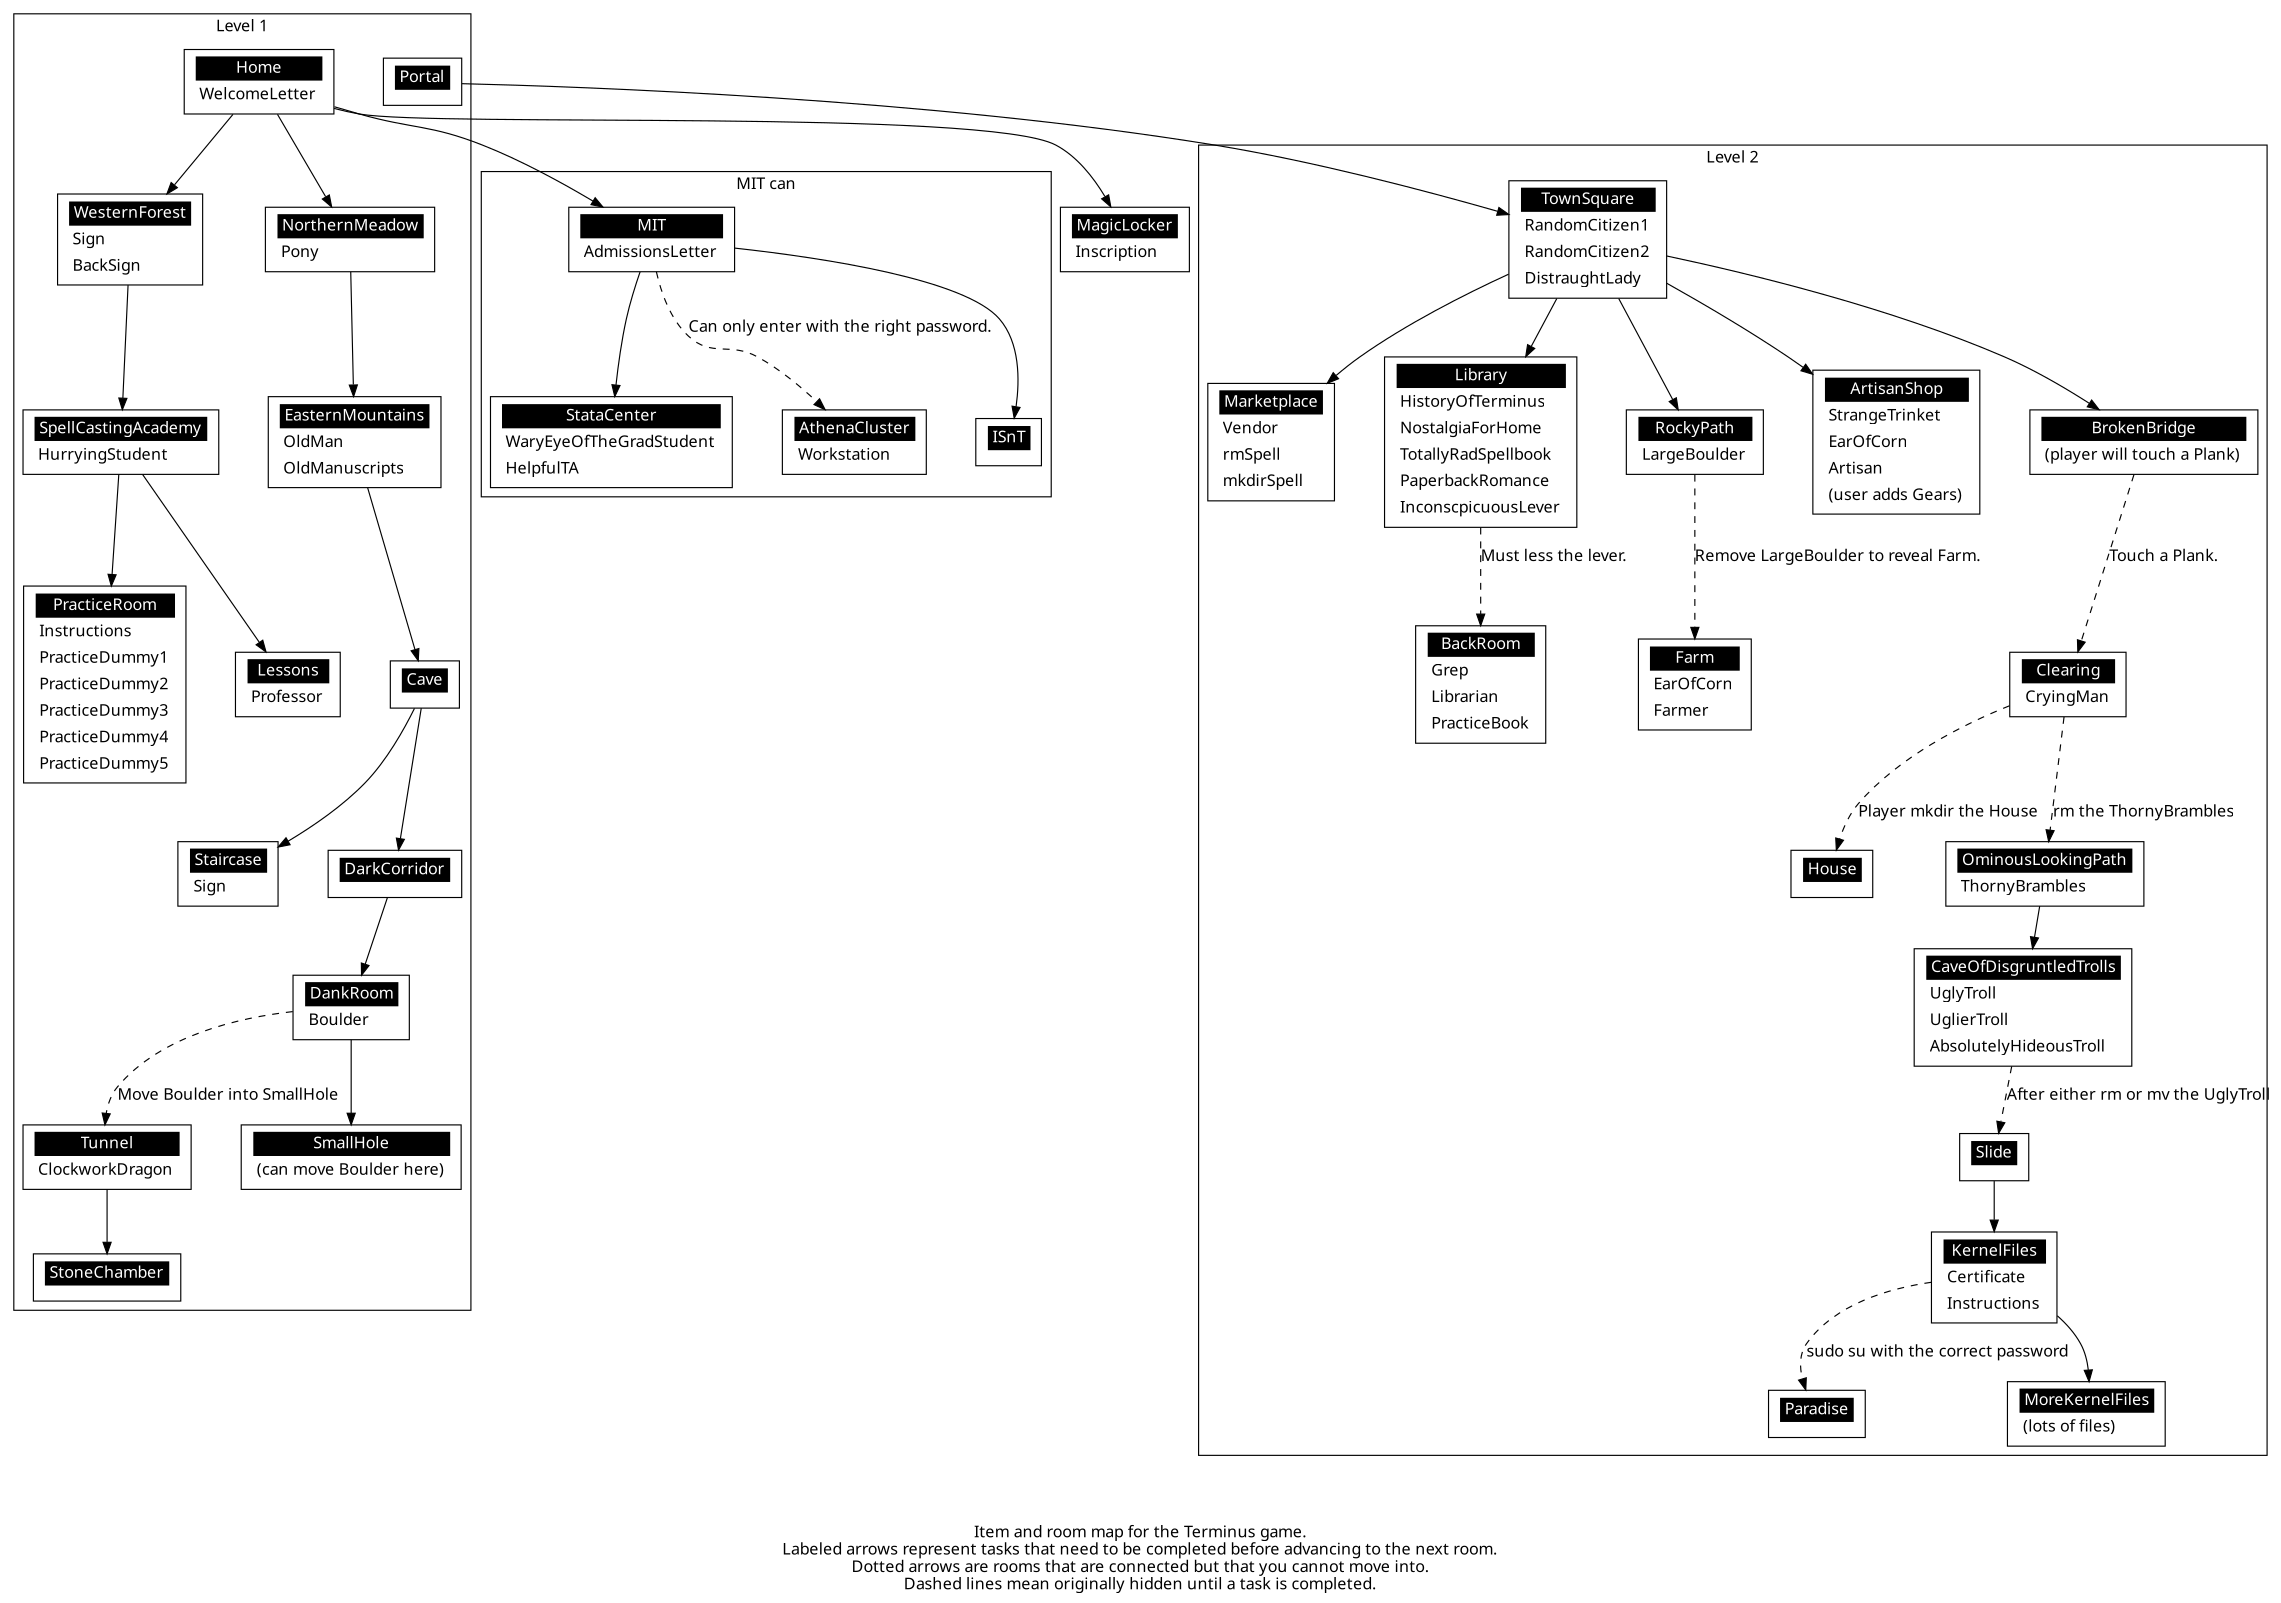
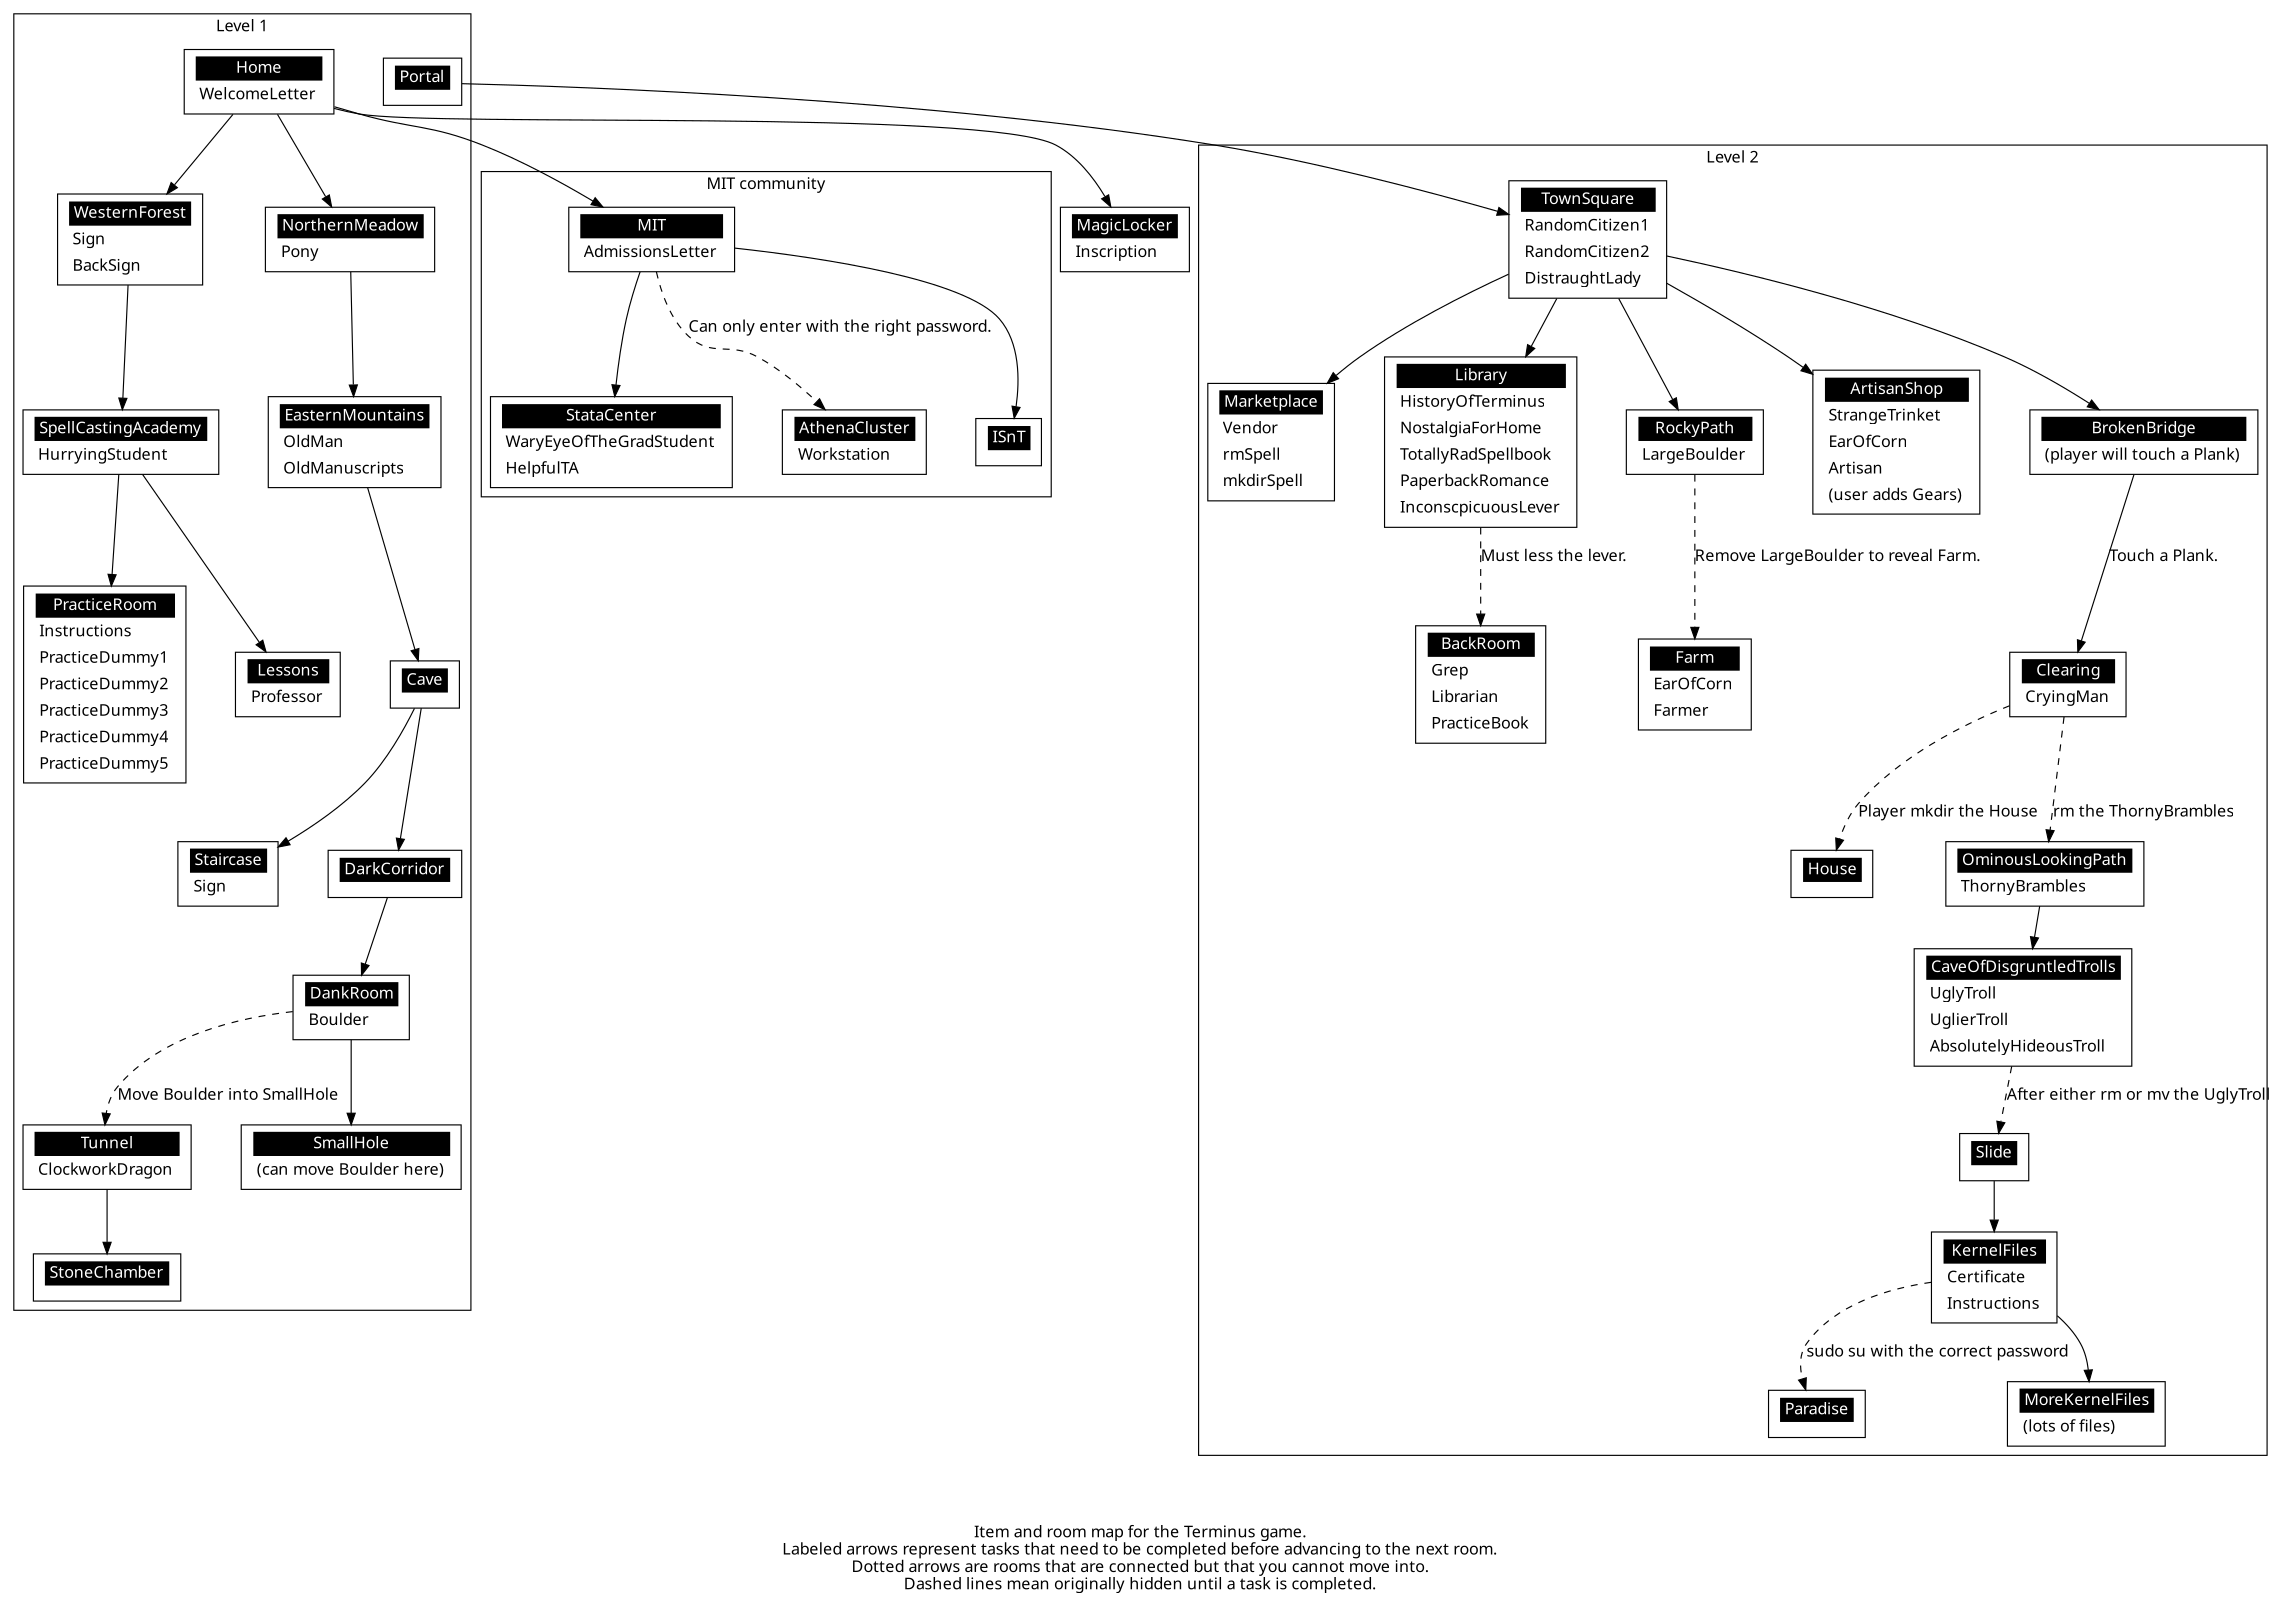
(766, 185) -> (766, 185)
(2108, 558) -> (2108, 558)
